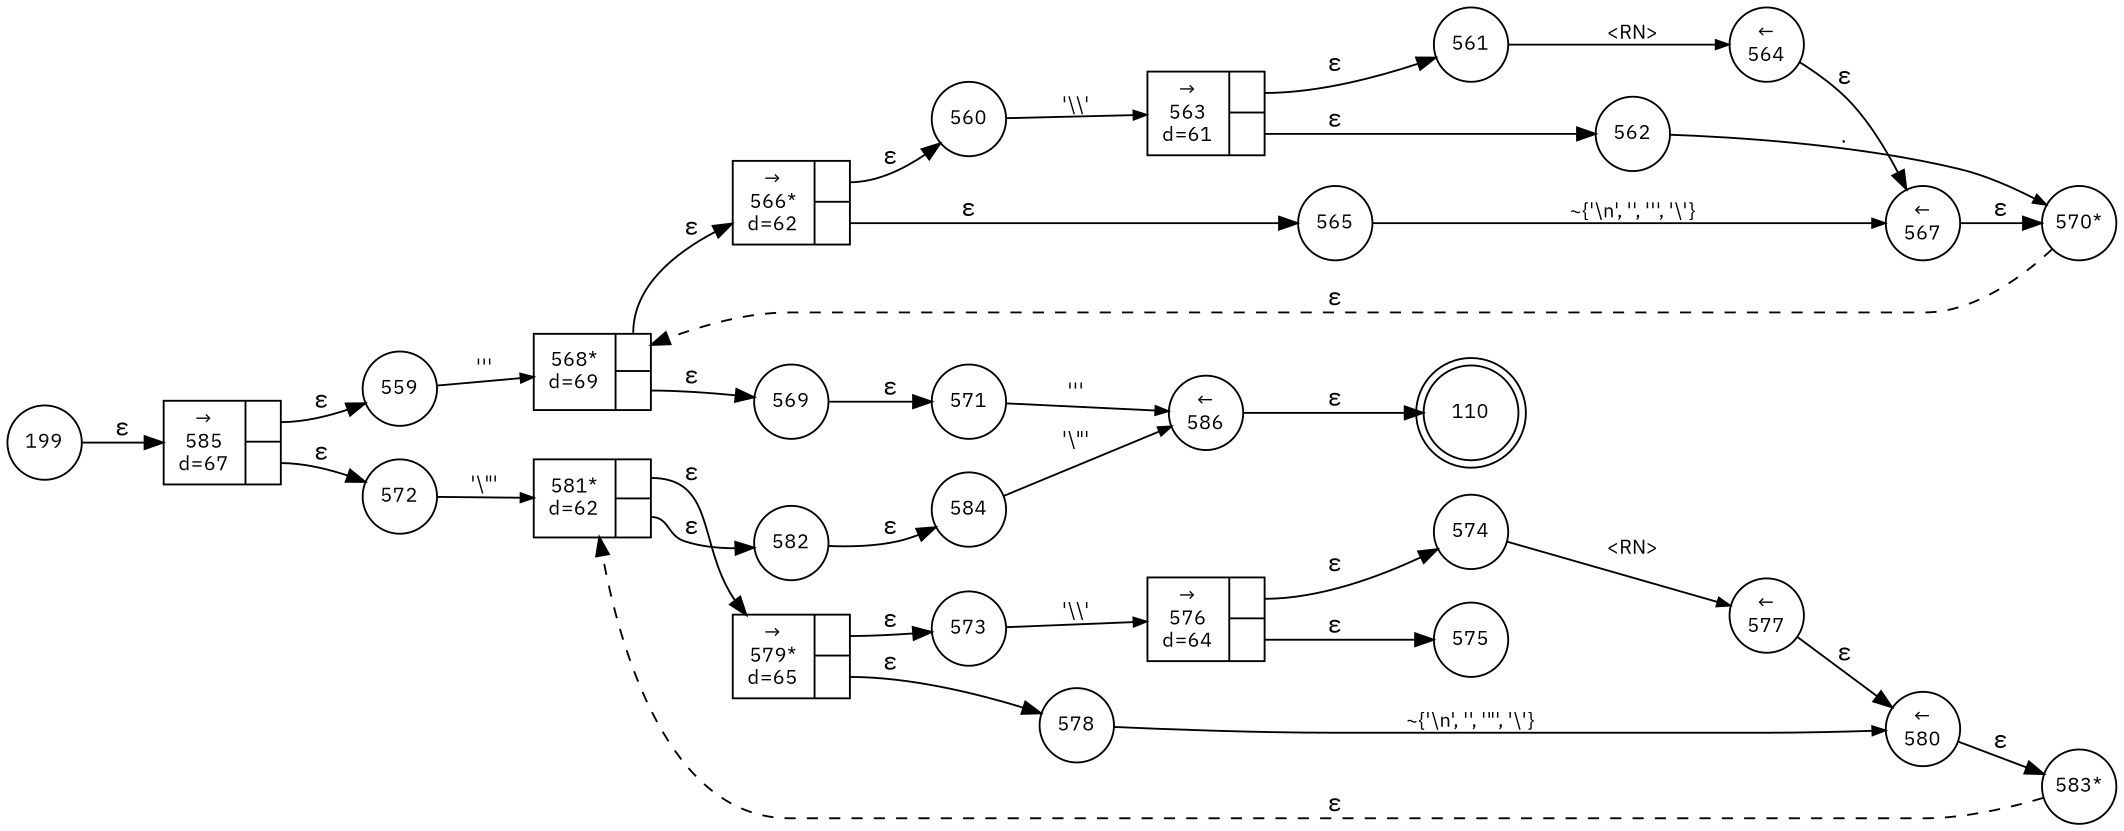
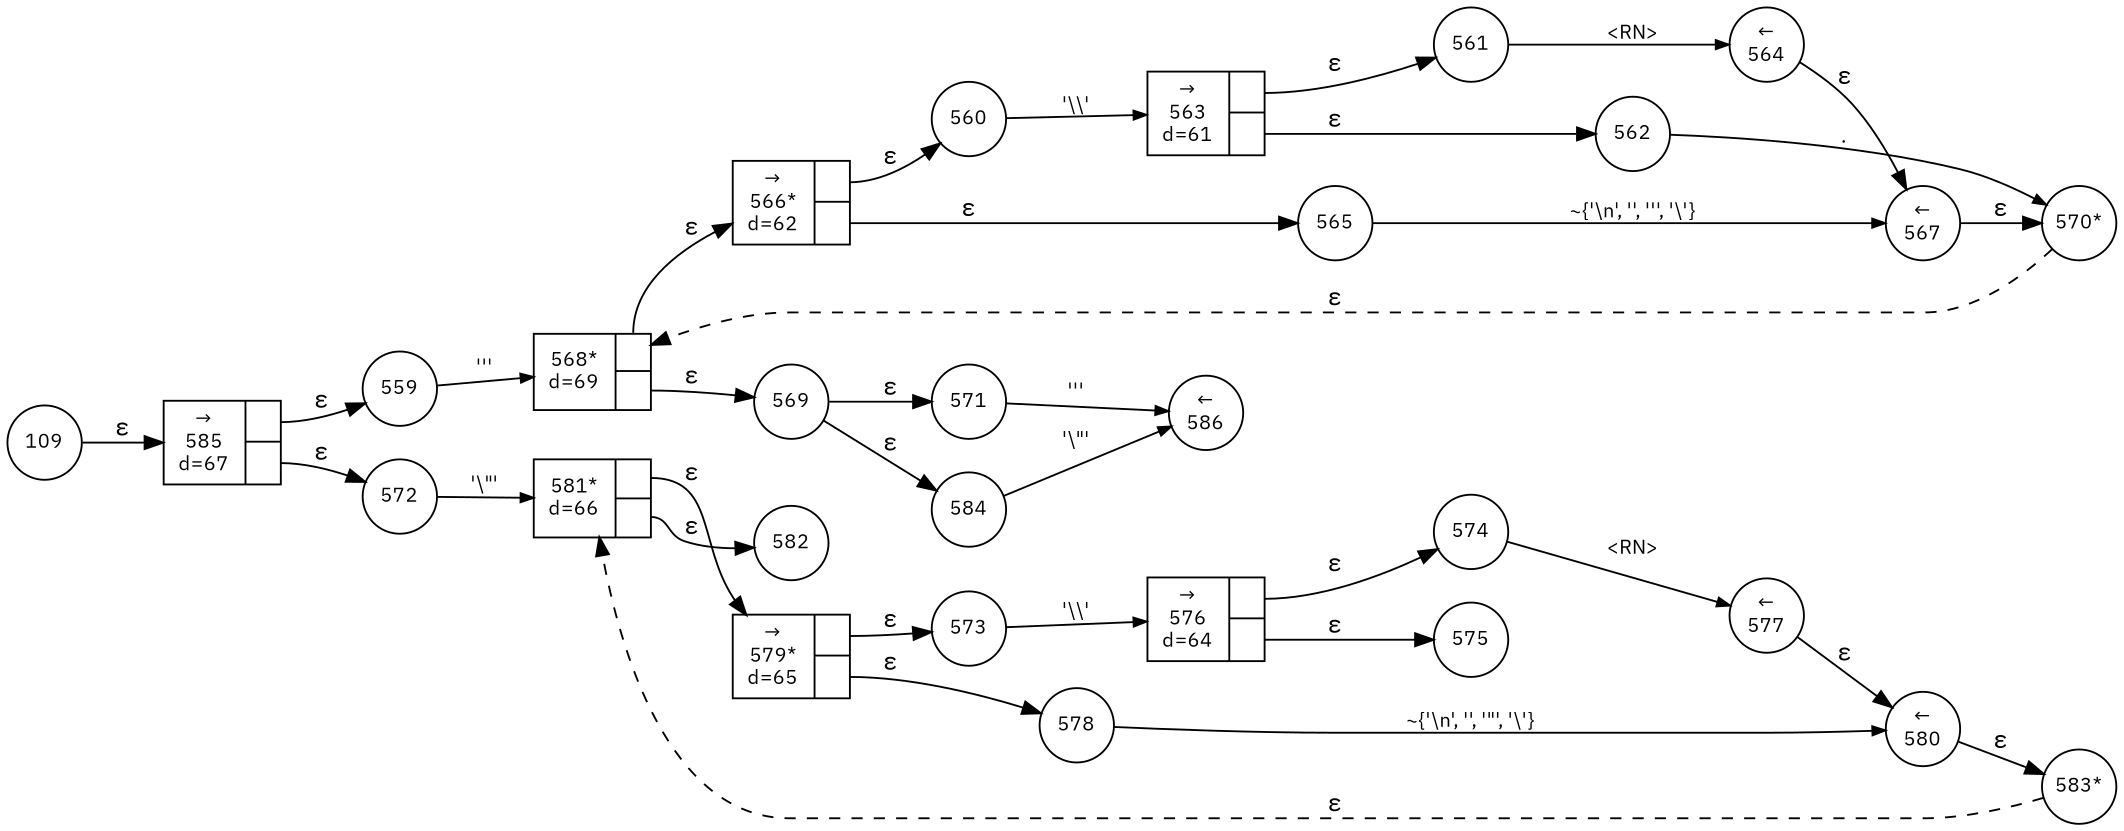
(1471, 413) -> none
(45, 443) -> (45, 443)
(575, 509) -> (575, 509)
(874, 545) -> (872, 451)
